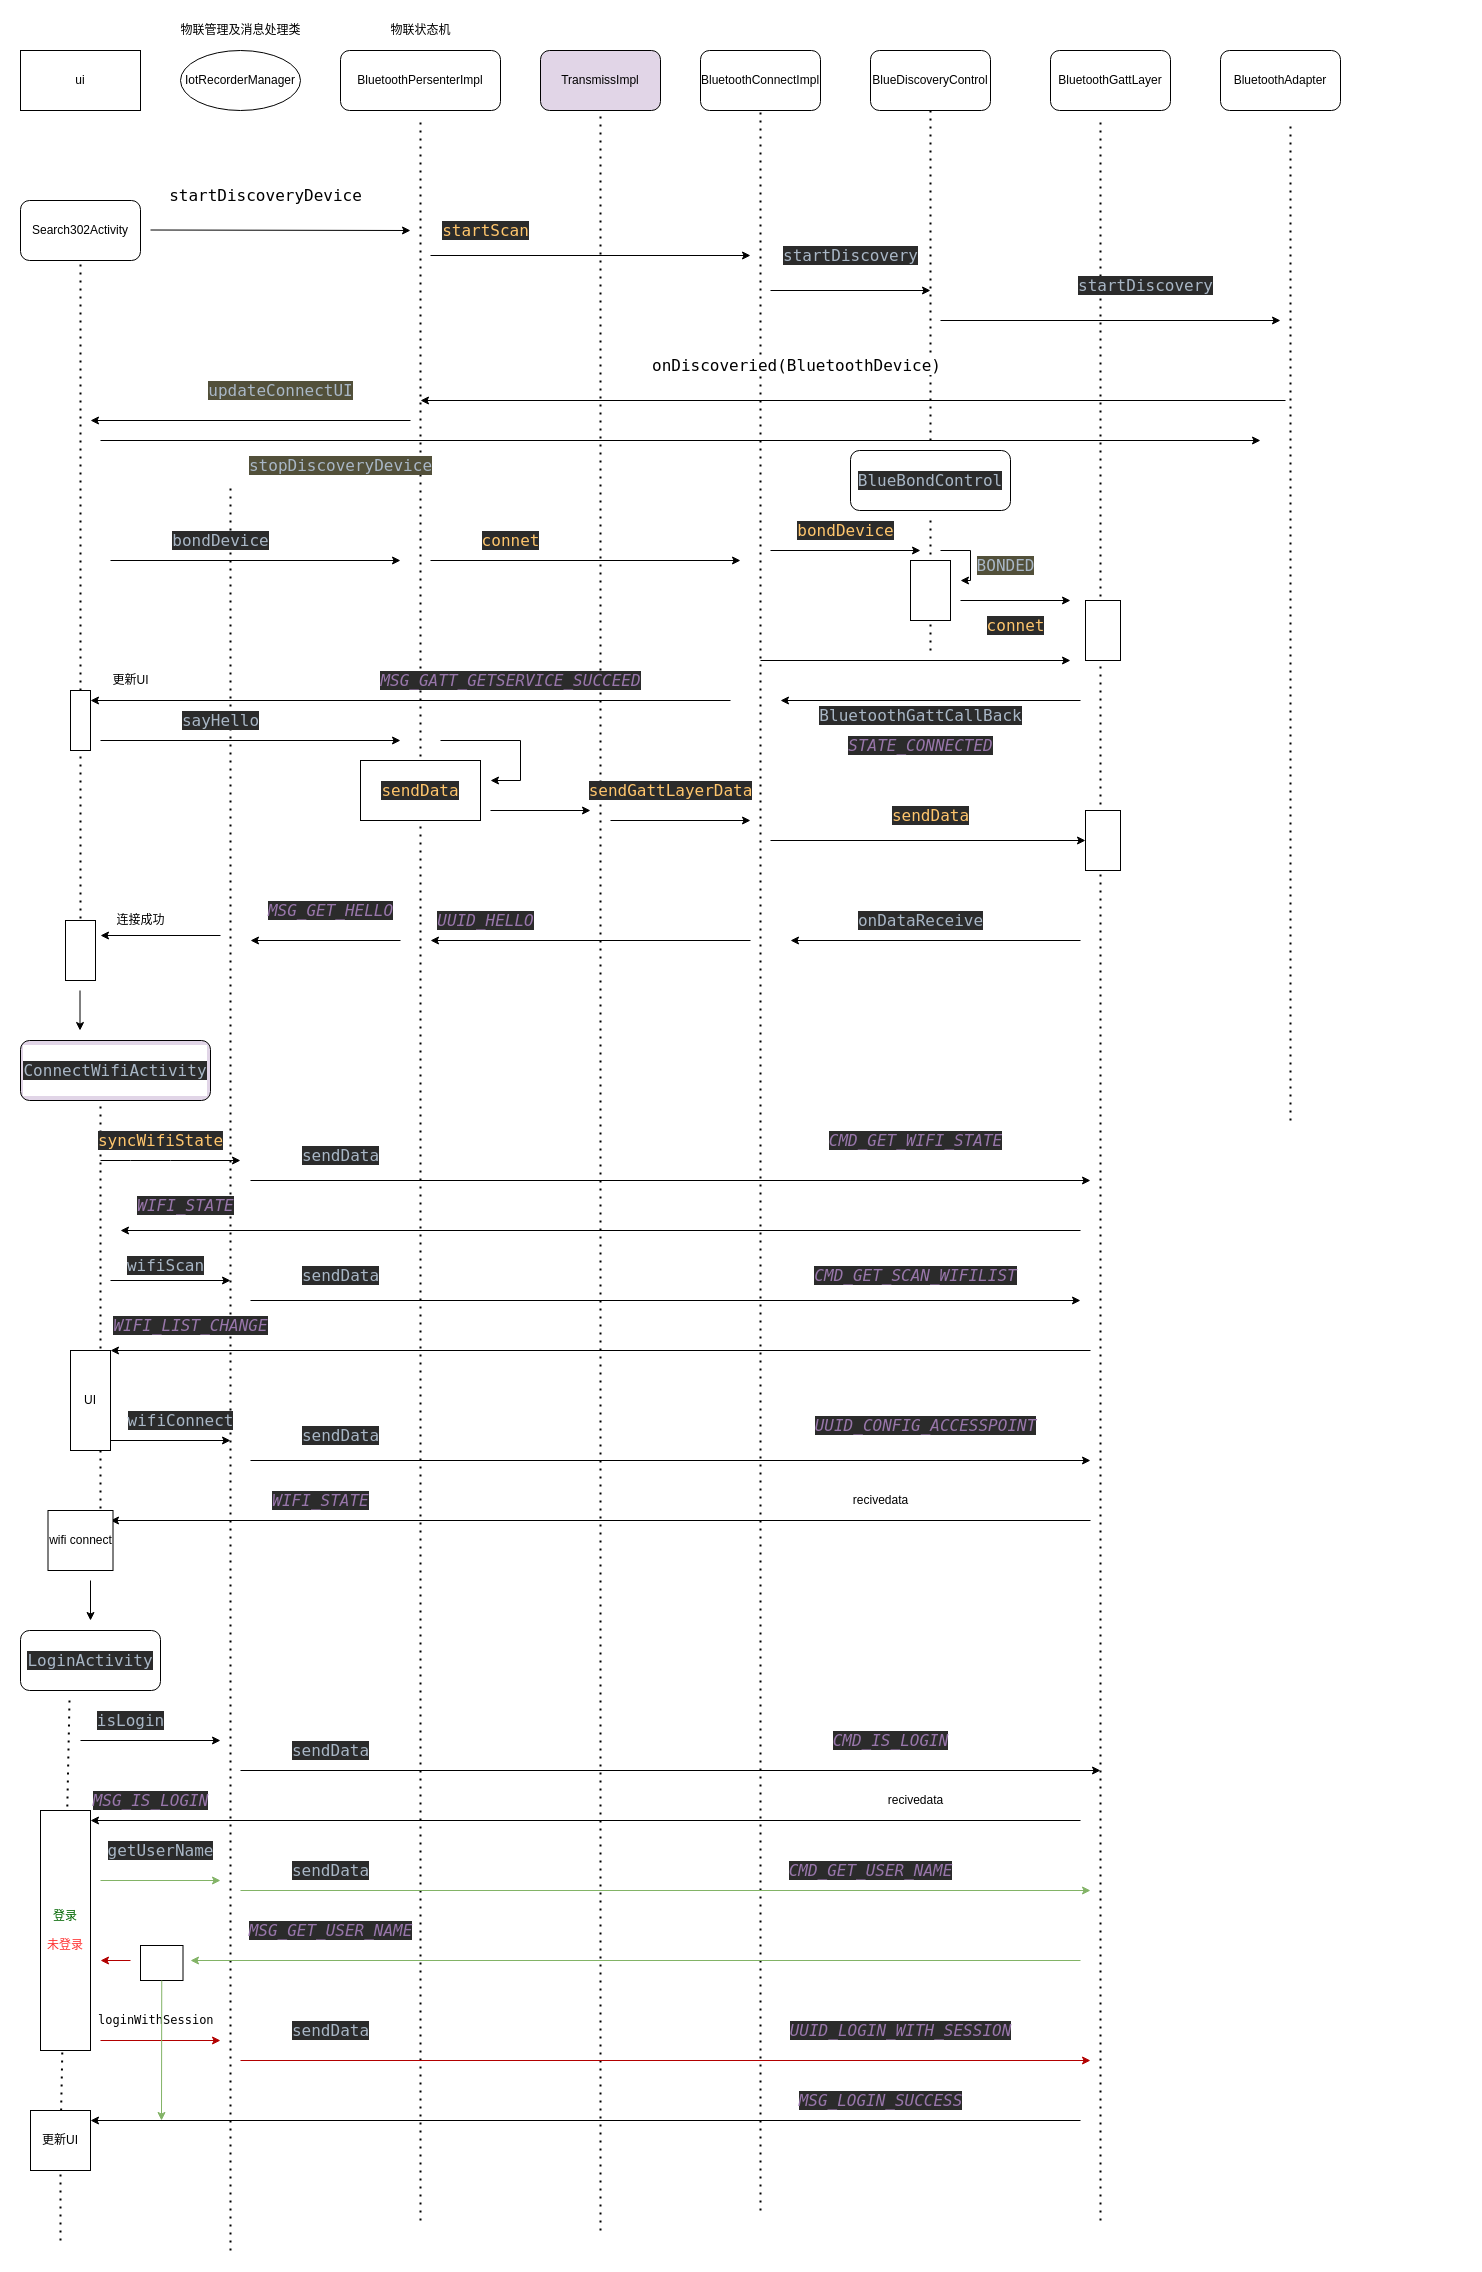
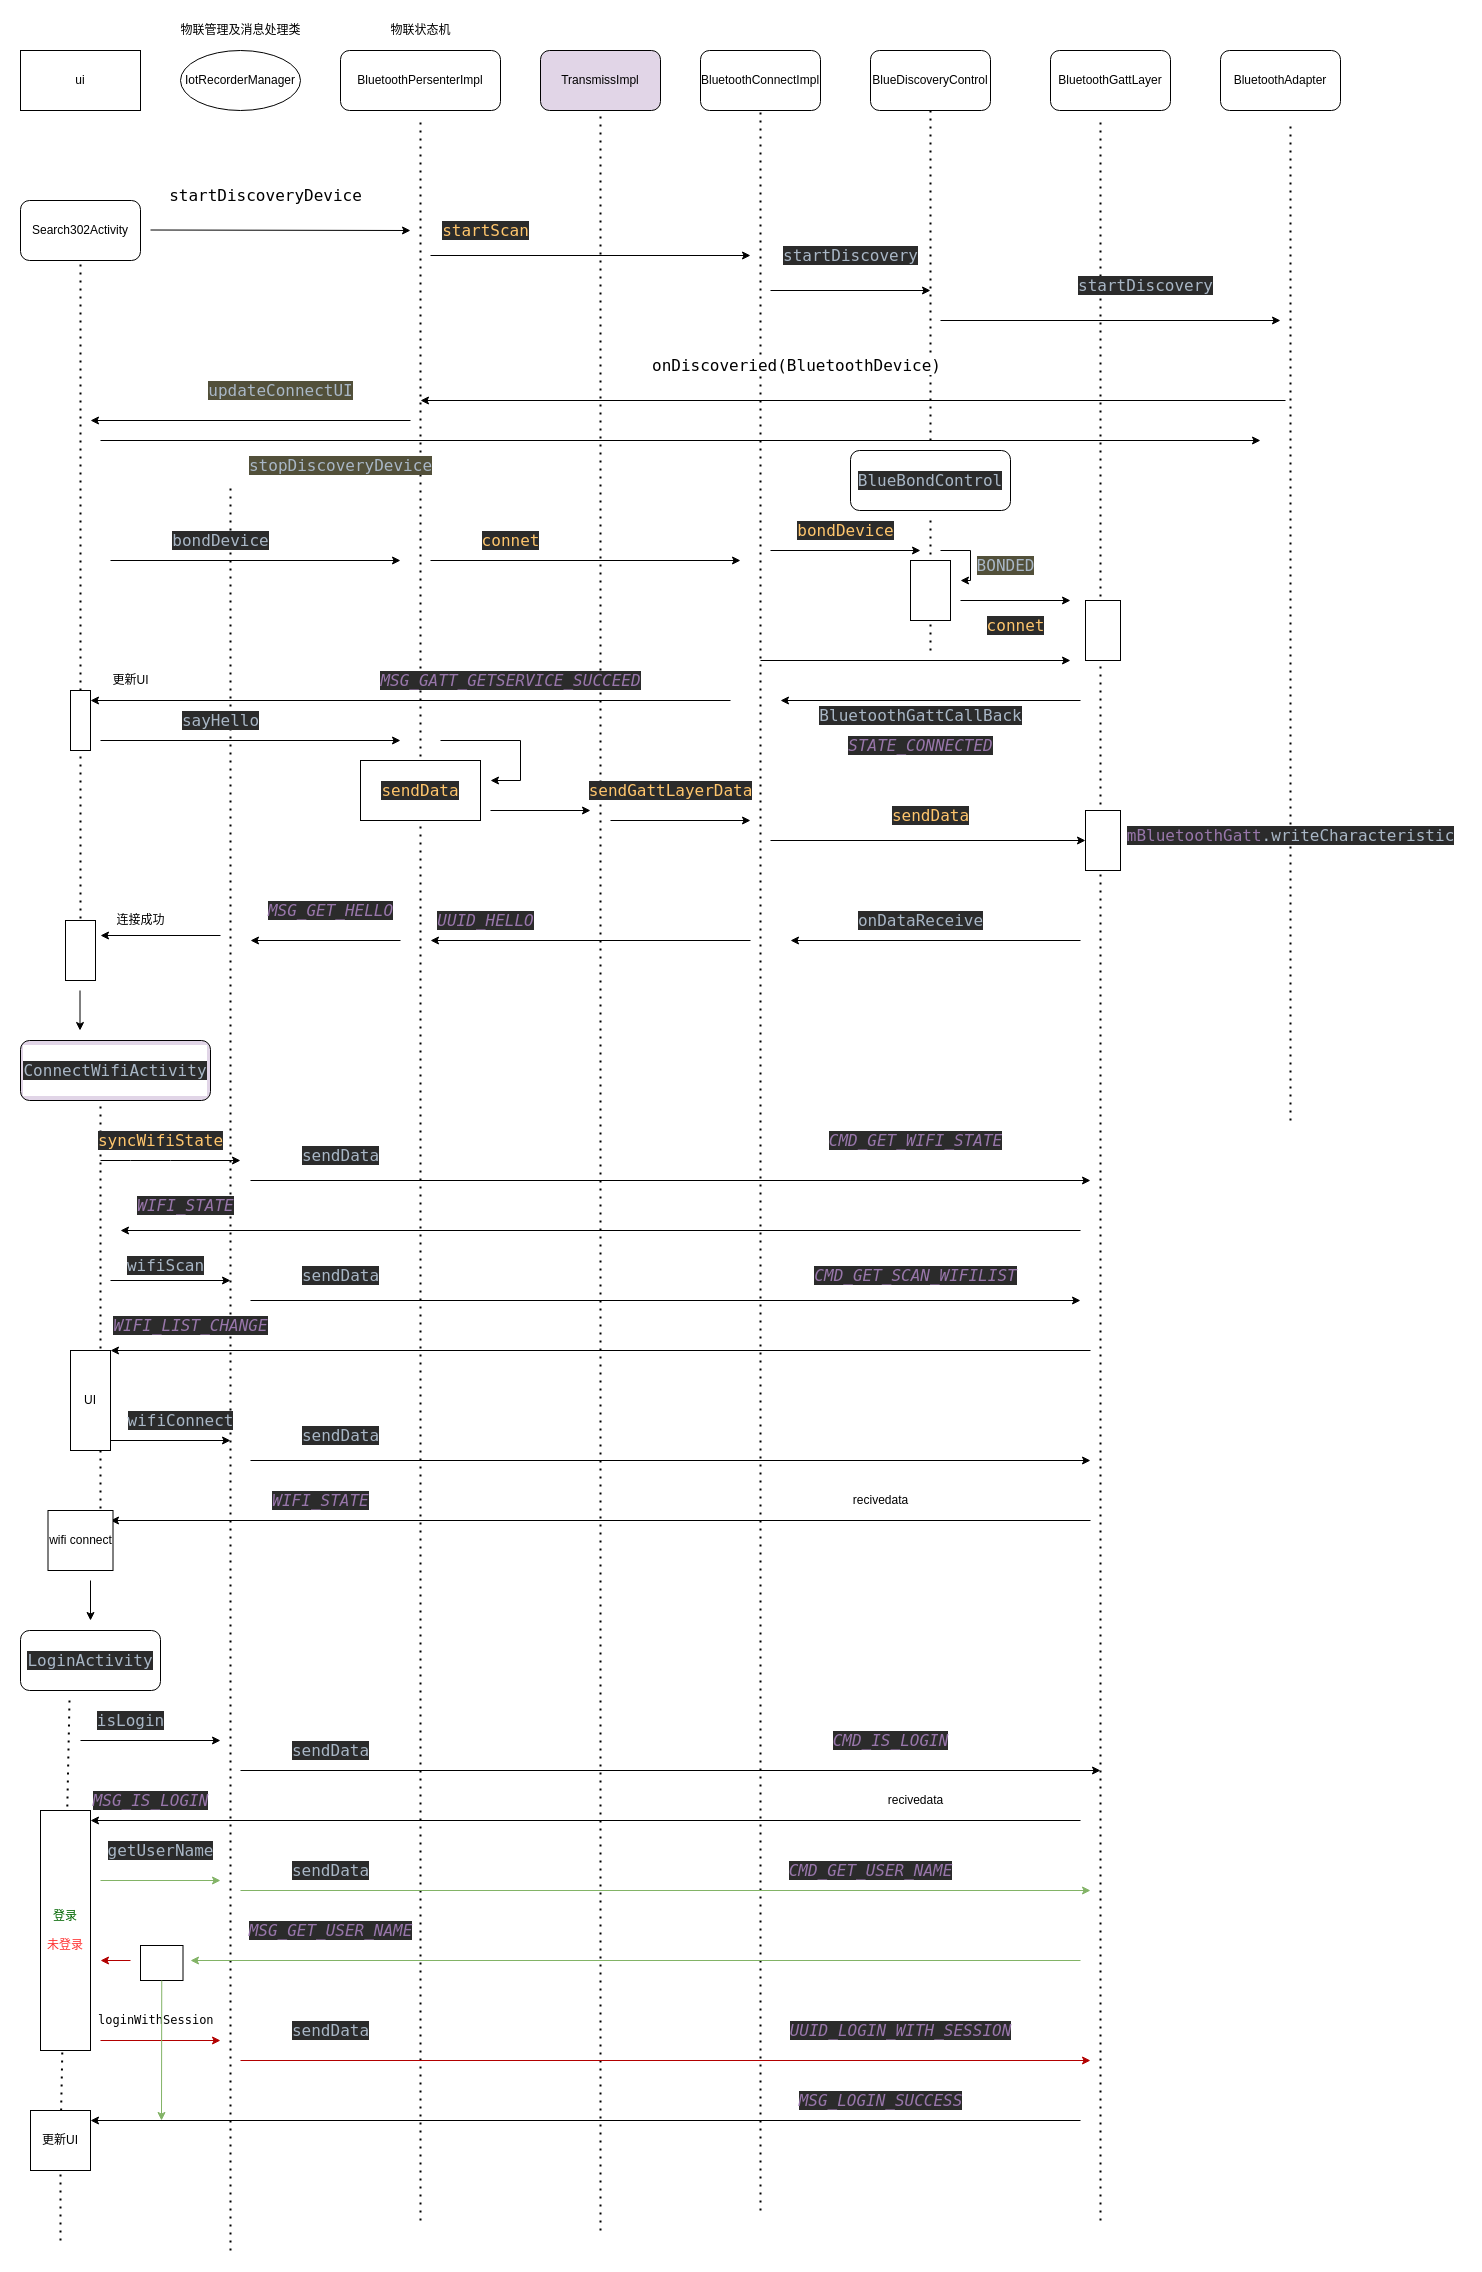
none -> (1291, 836)
(926, 1426) -> none
